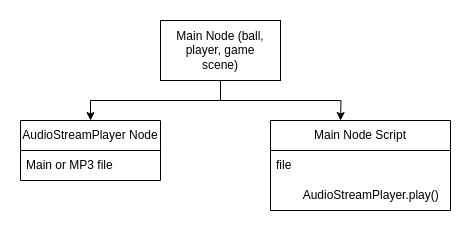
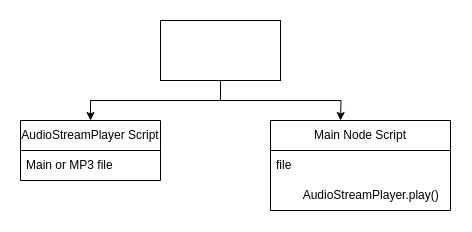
(221, 51) -> none
(91, 136) -> (91, 136)
